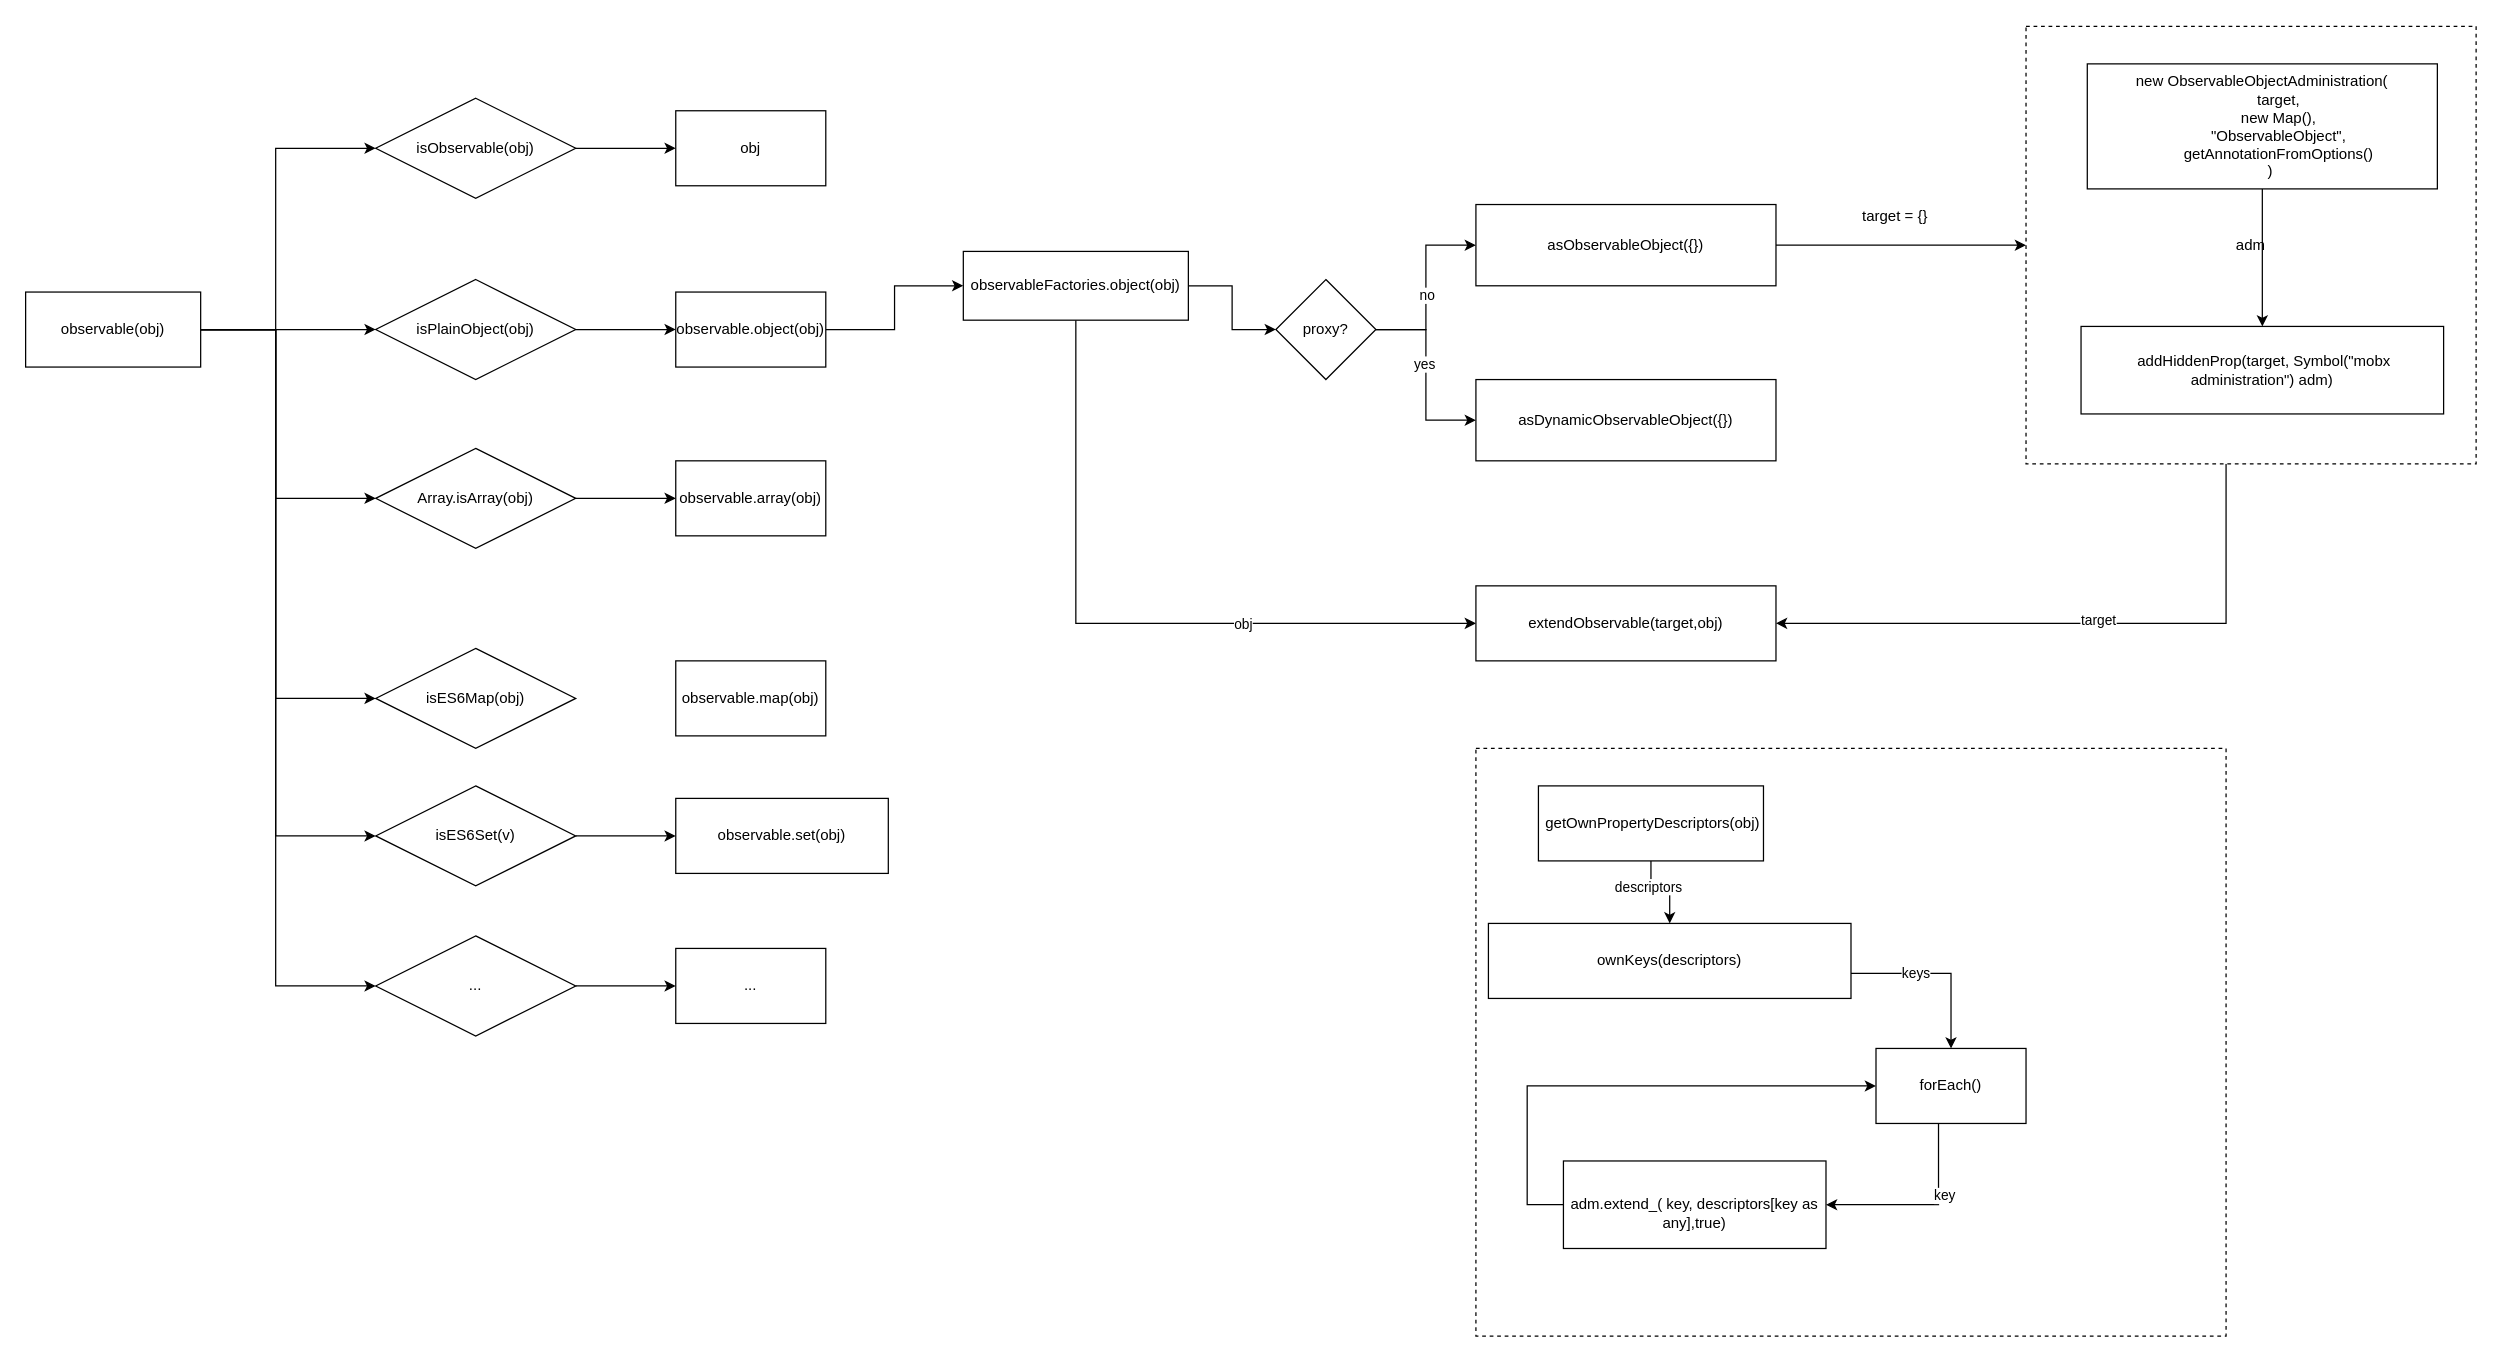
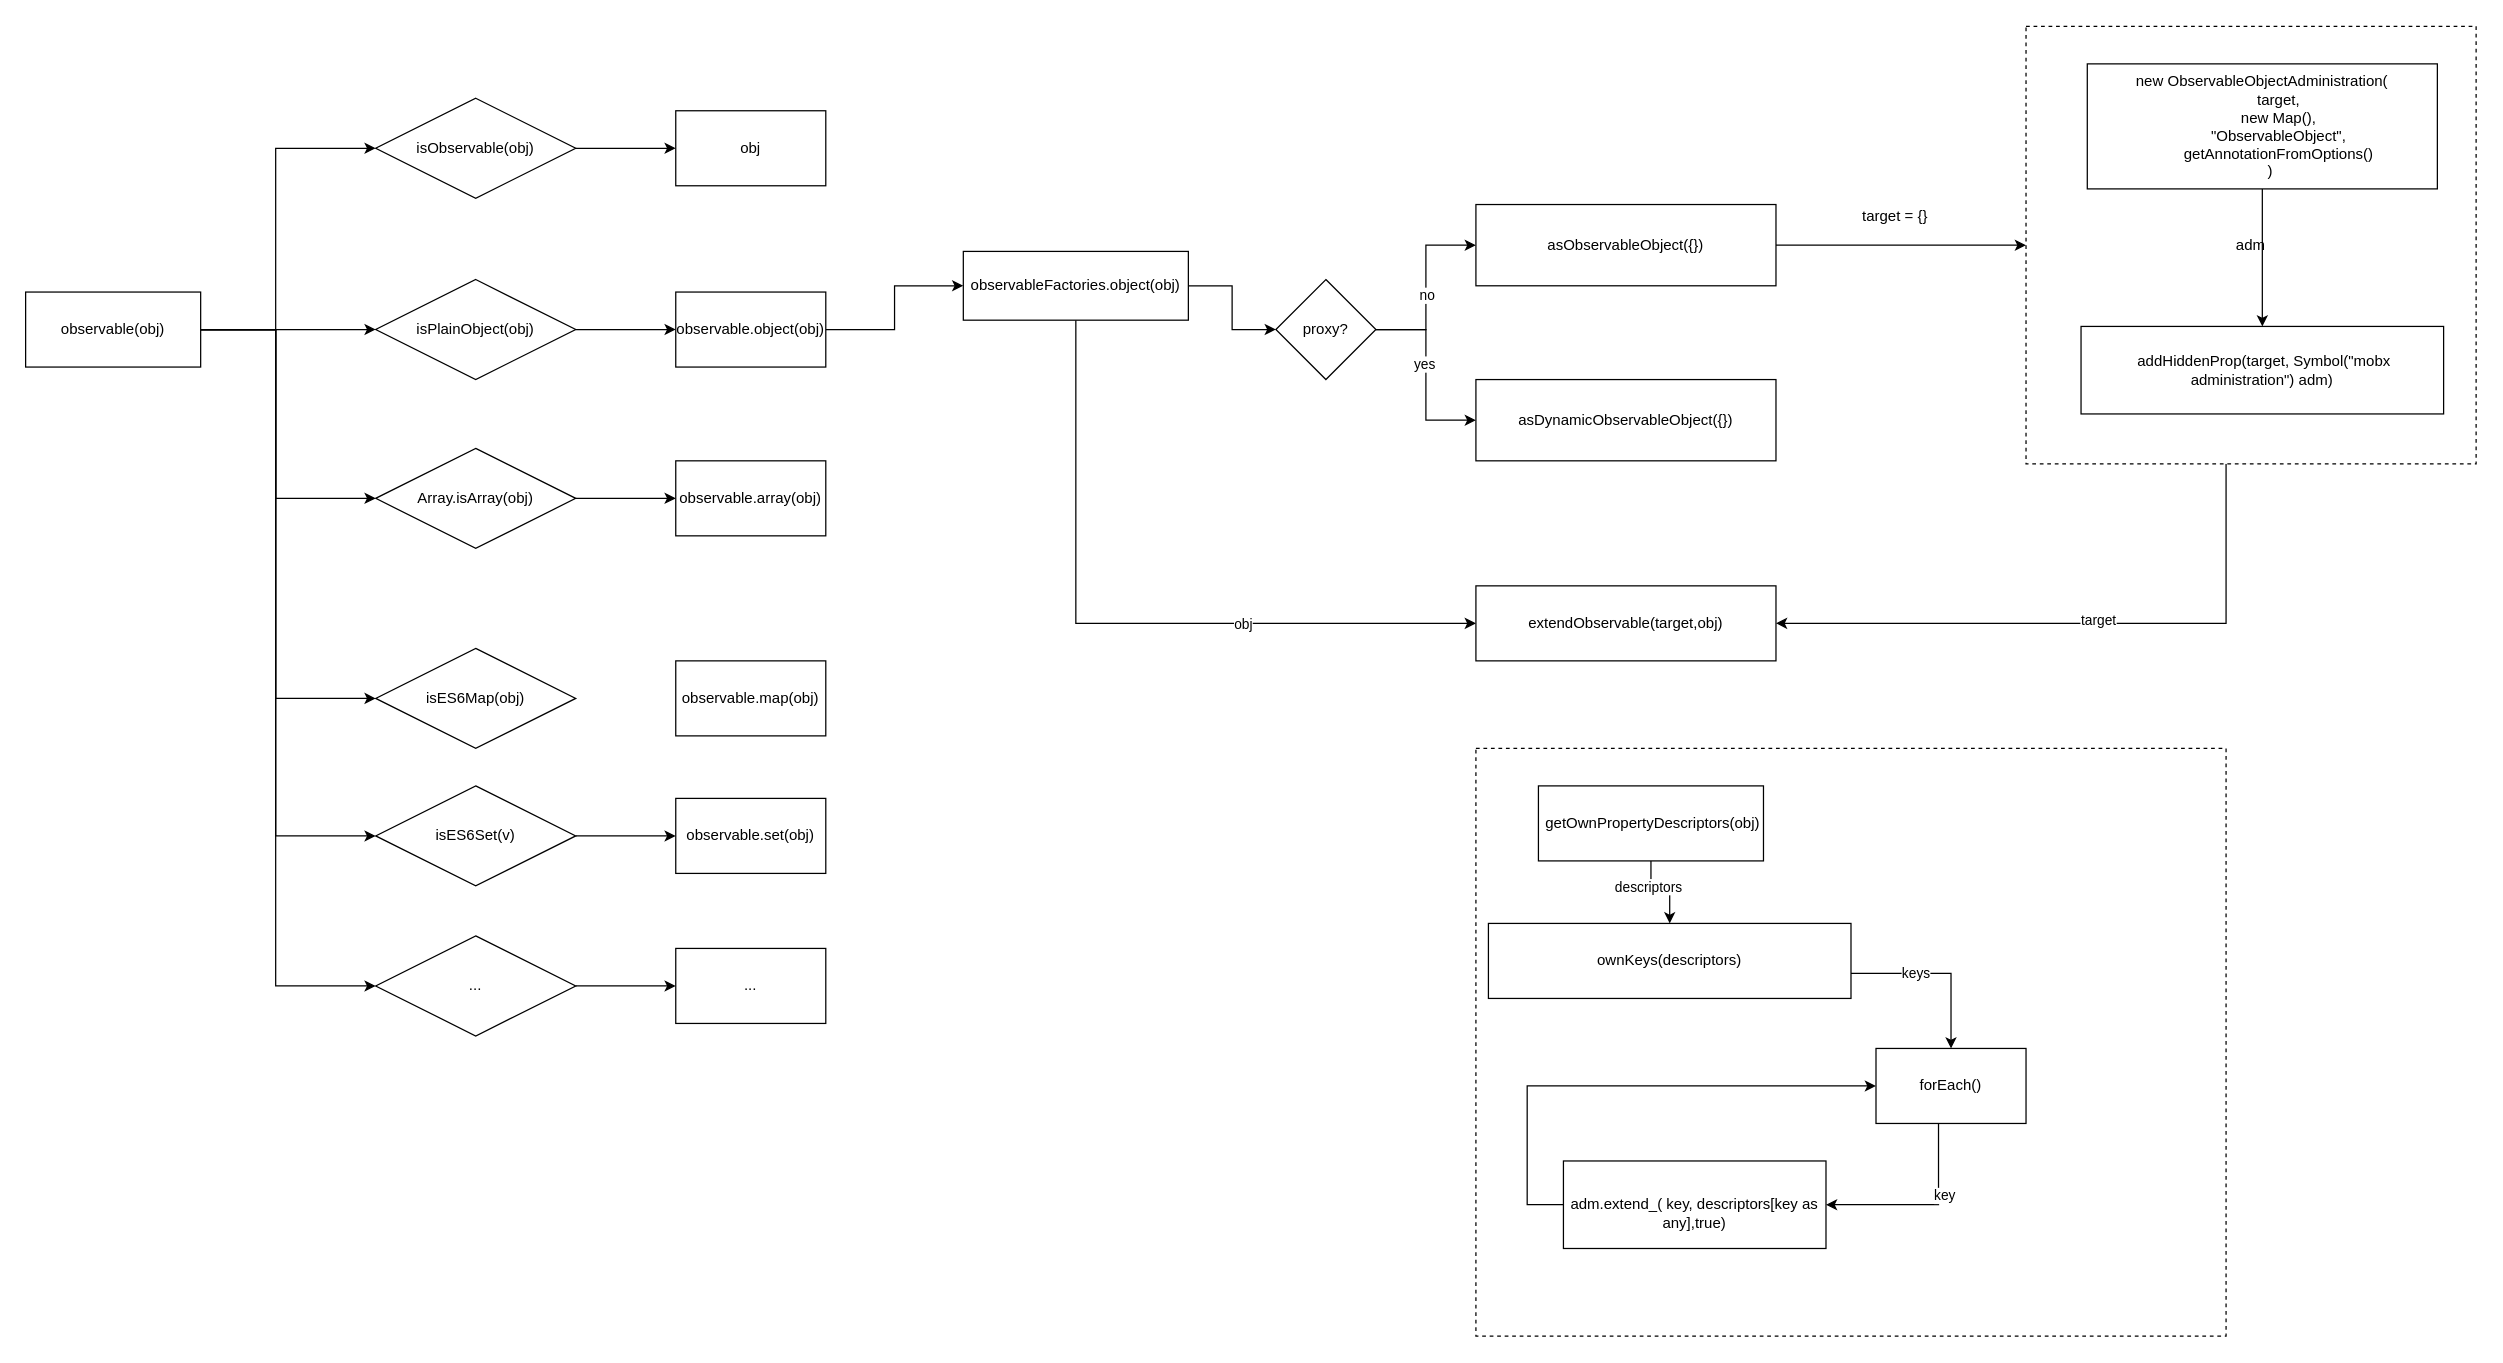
(782, 836) -> (751, 836)
